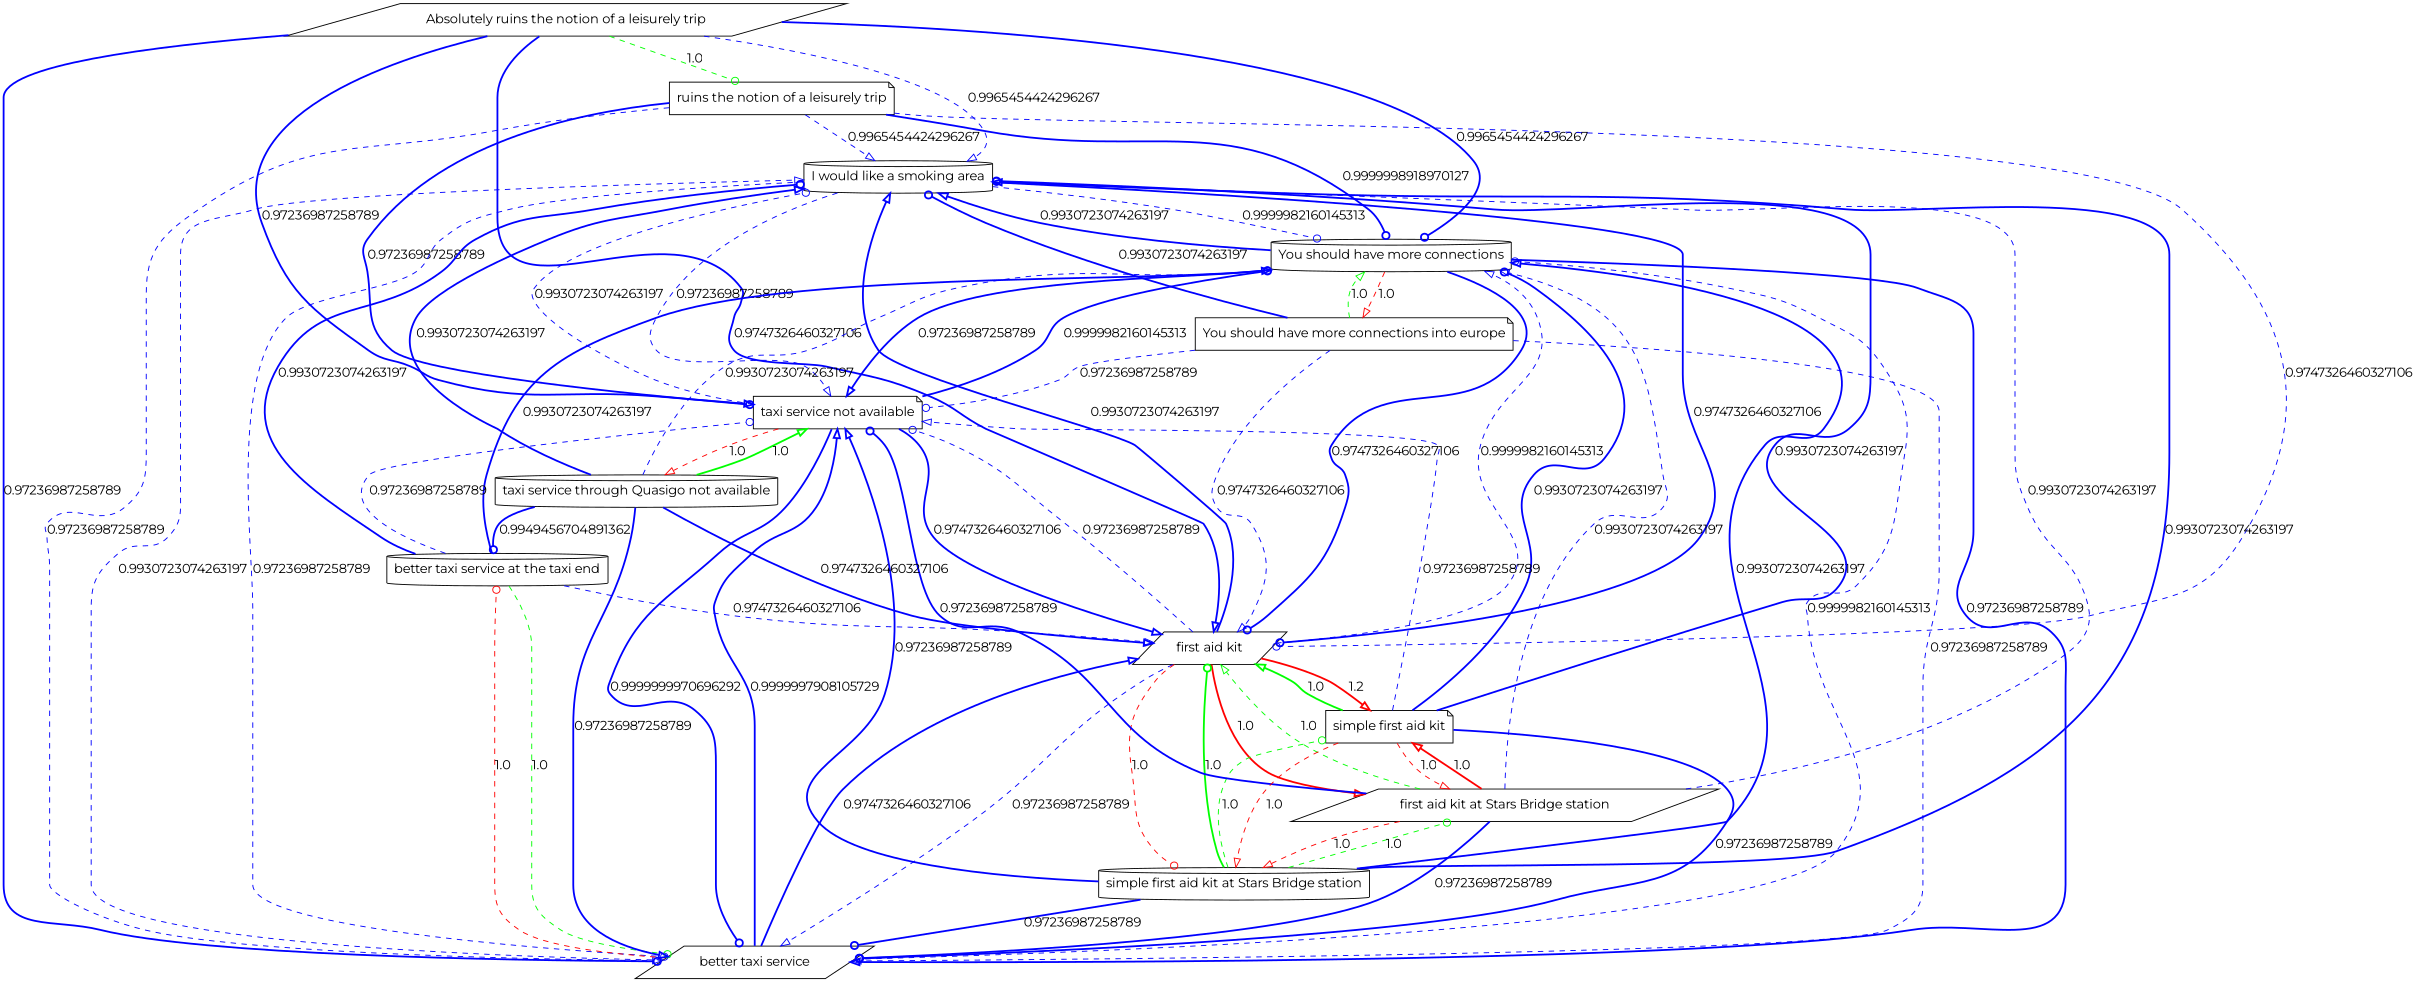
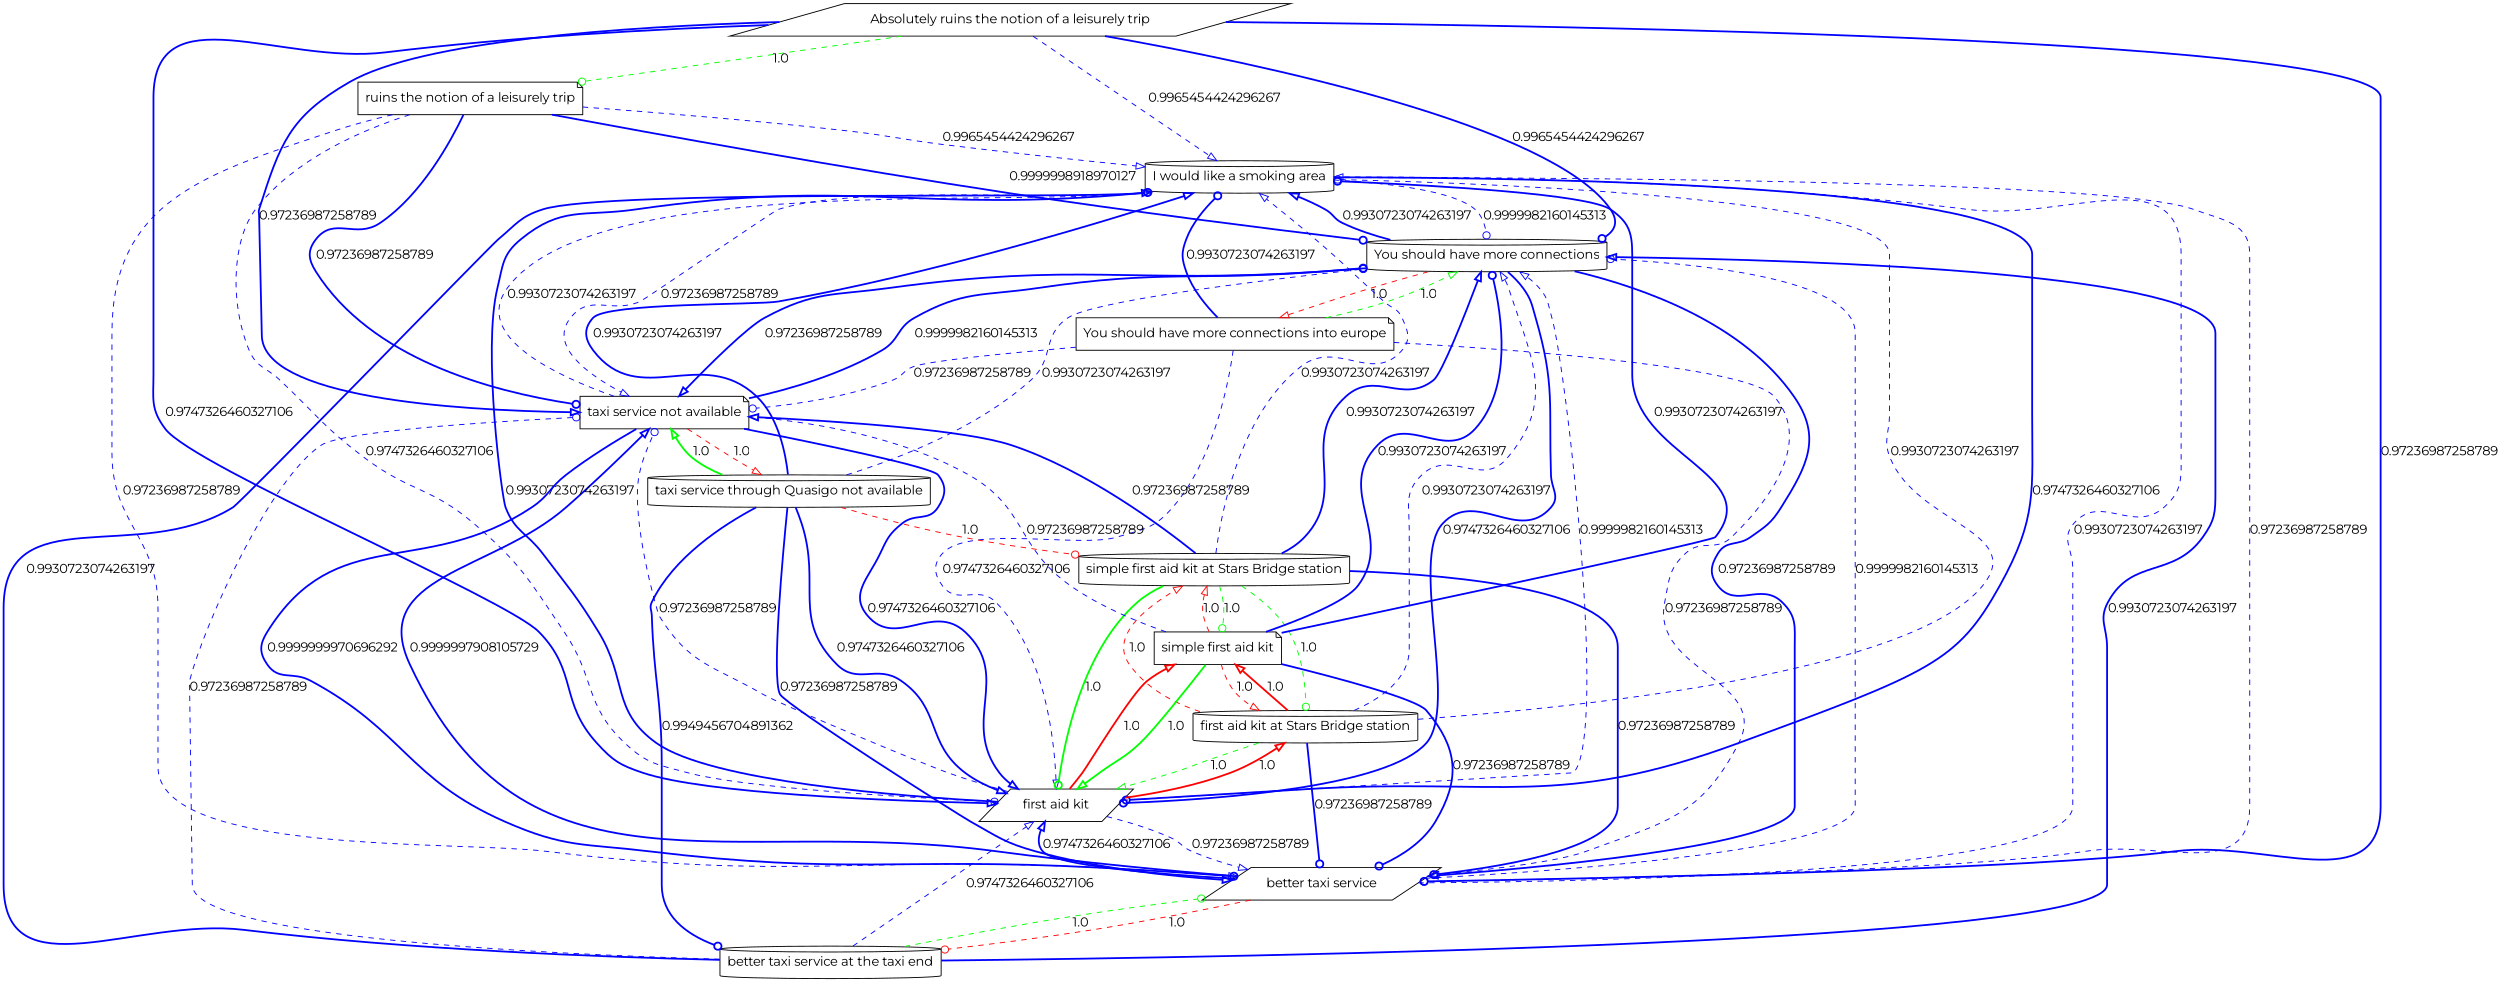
(2169, 282) -> (1355, 361)
(1069, 664) -> none
(1356, 687) -> (1132, 727)
(1131, 763) -> (955, 536)
(1505, 805) -> (1305, 727)
